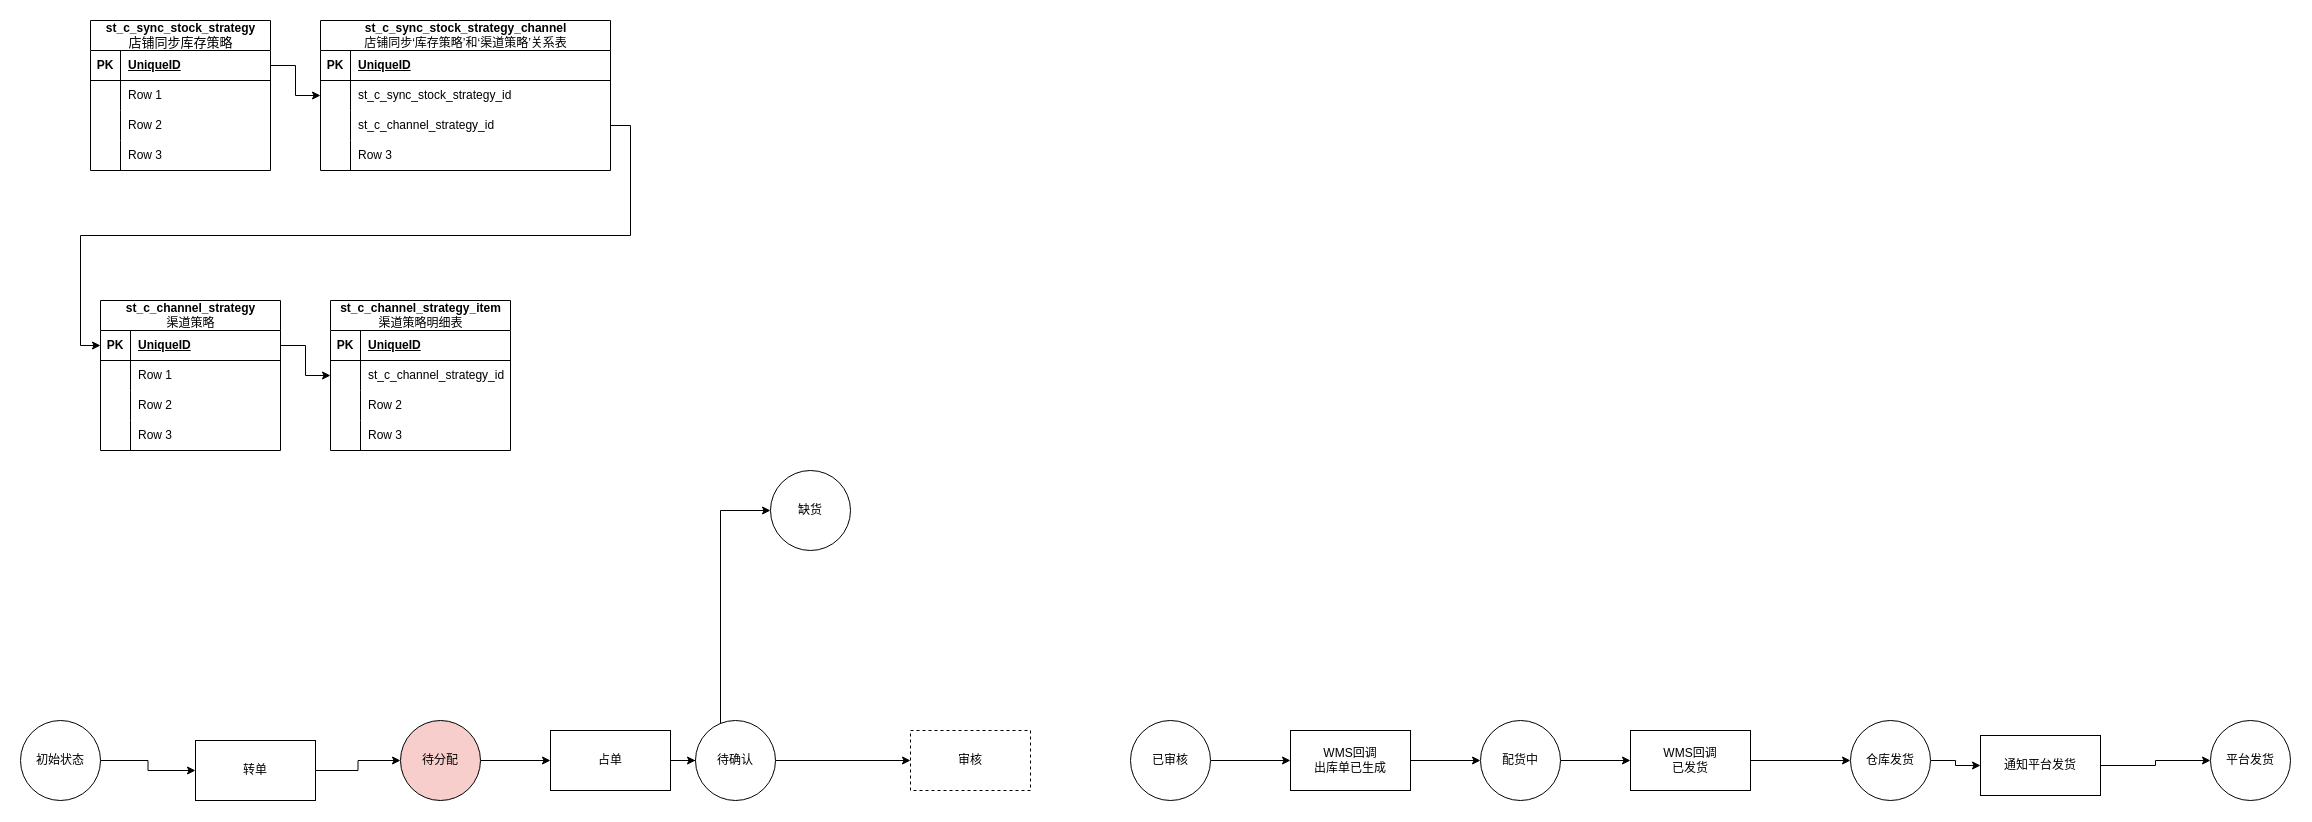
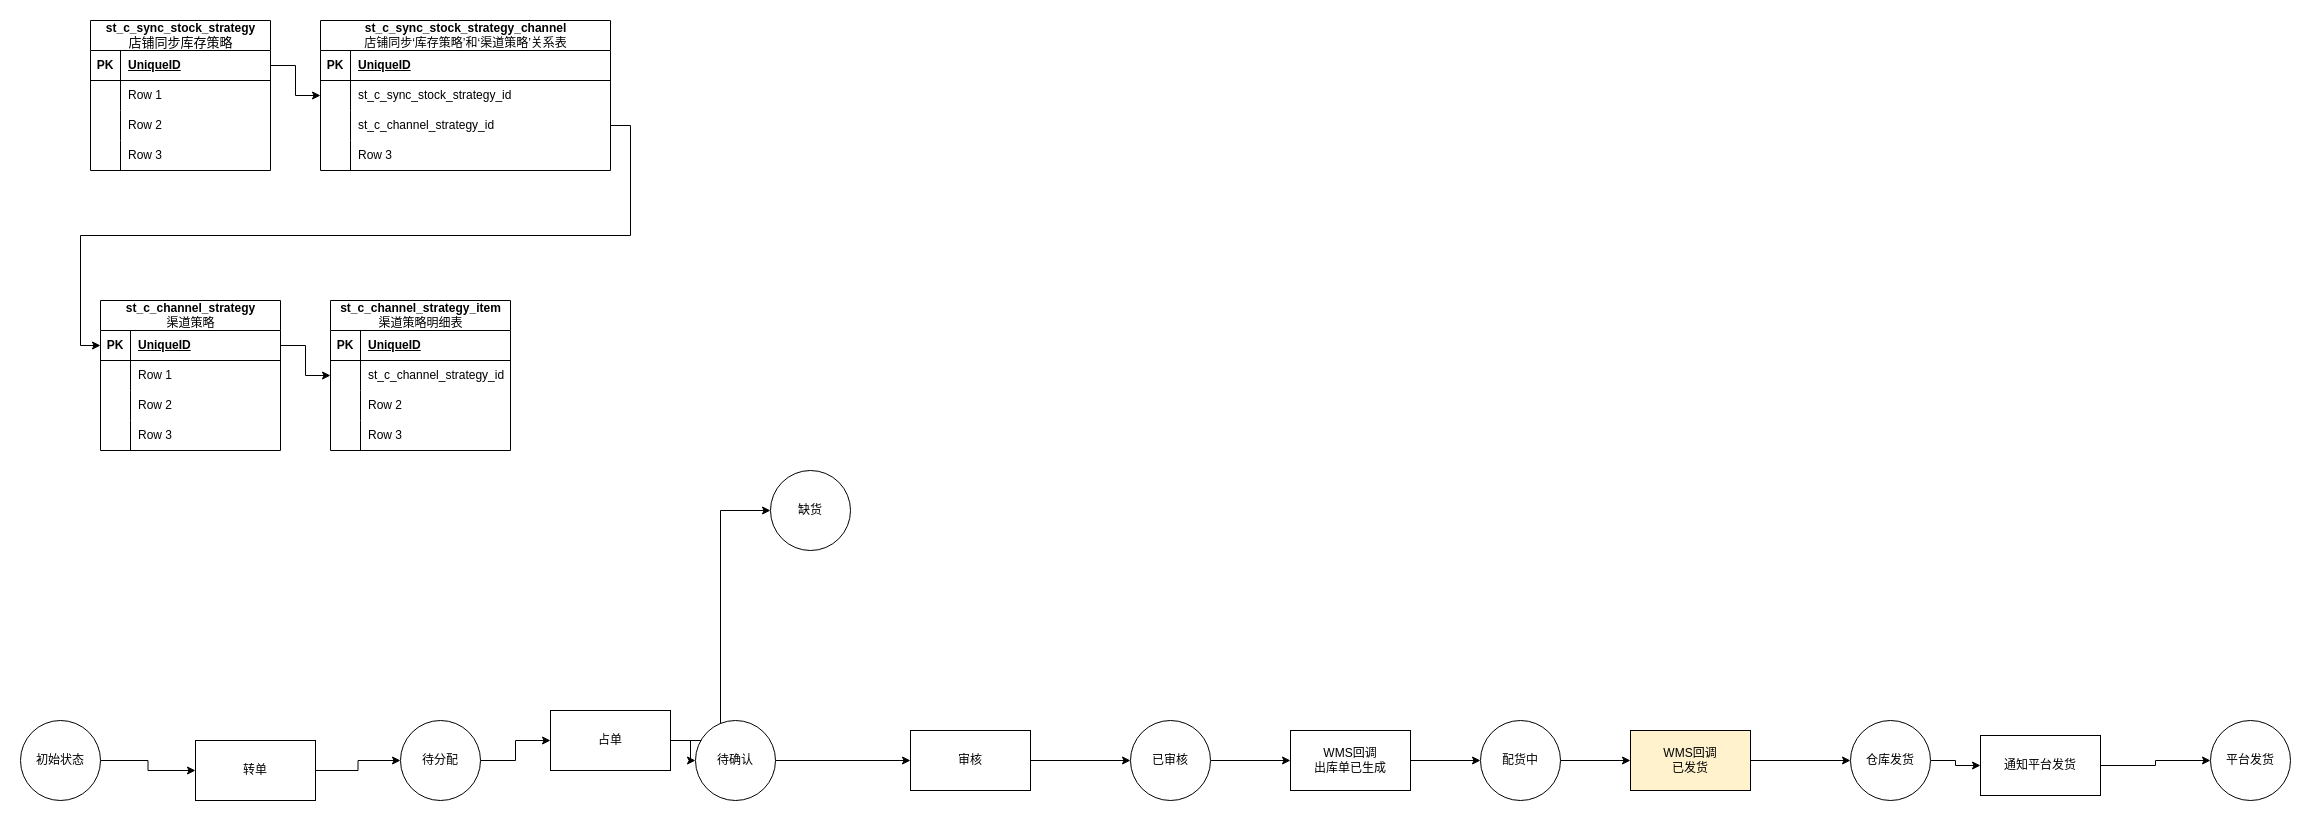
(441, 761) -> (441, 761)
(611, 761) -> (611, 741)
(971, 761) -> (971, 761)
none -> (1077, 761)
(1691, 761) -> (1691, 761)
